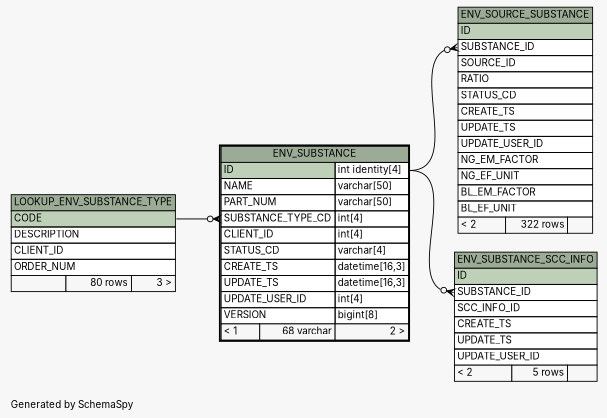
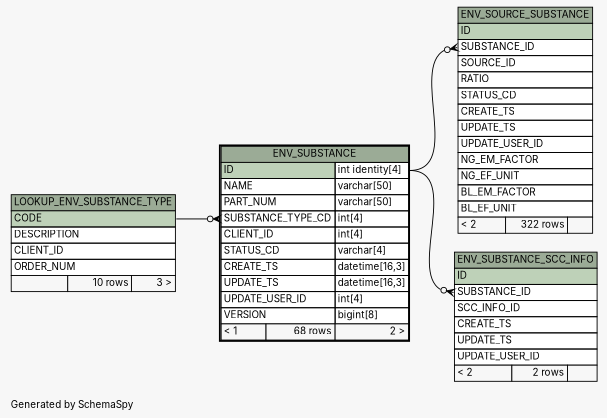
(109, 283) -> (111, 283)
(307, 332) -> (313, 332)
(549, 373) -> (549, 373)
